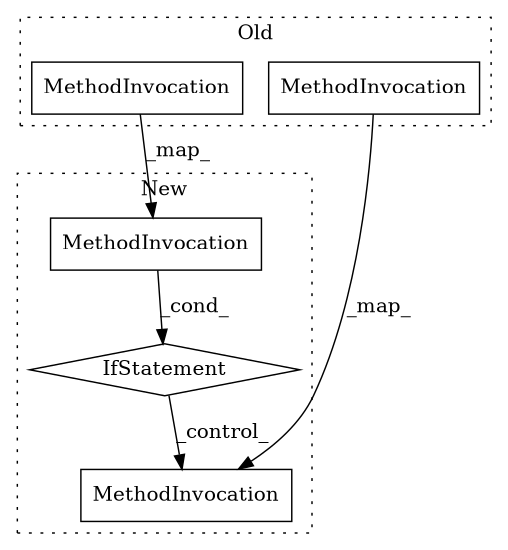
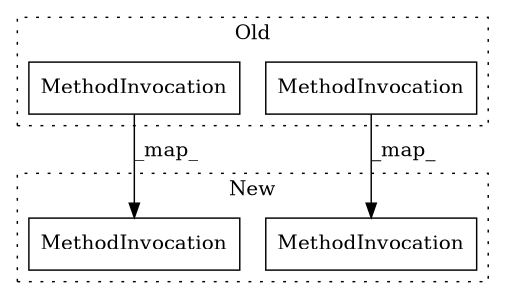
(165, 370) -> none
